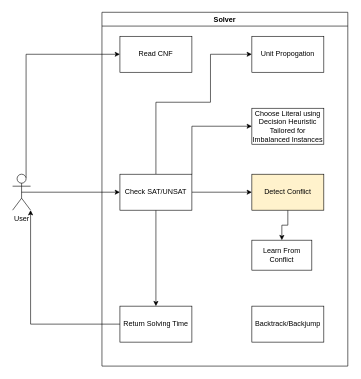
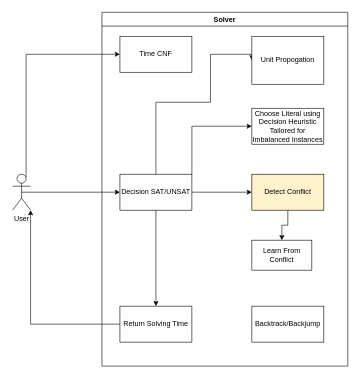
(156, 54) -> (156, 54)
(288, 54) -> (288, 60)
(156, 192) -> (156, 192)
